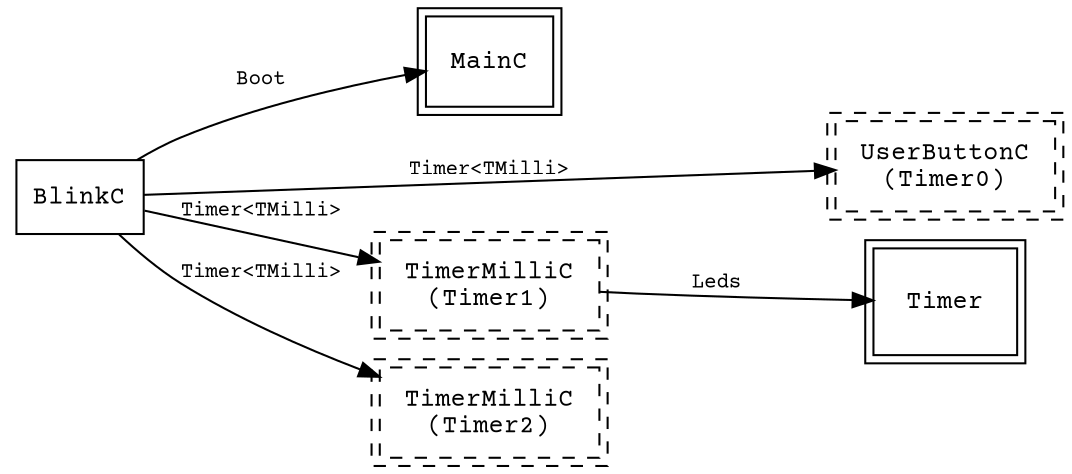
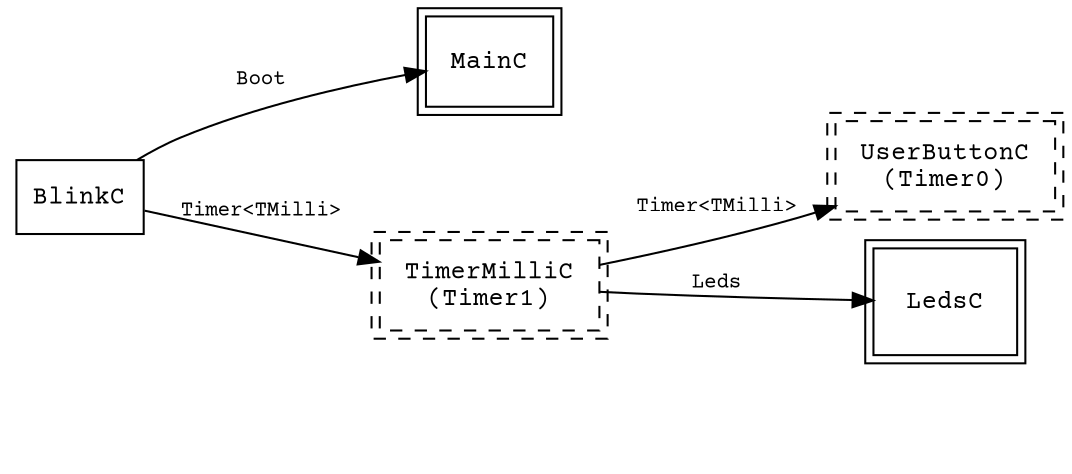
(479, 183) -> (708, 241)
(945, 302) -> (945, 302)
(490, 413) -> none
